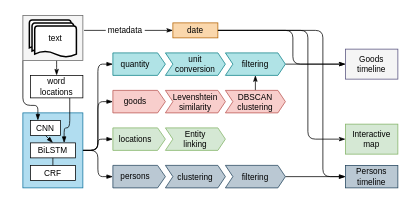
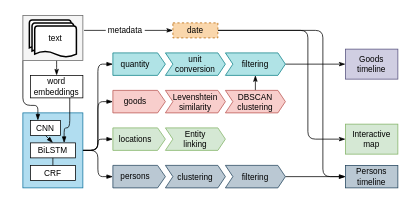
(195, 30) -> (195, 30)
(293, 46) -> none
(372, 64) -> (372, 64)
(57, 87) -> (57, 87)
